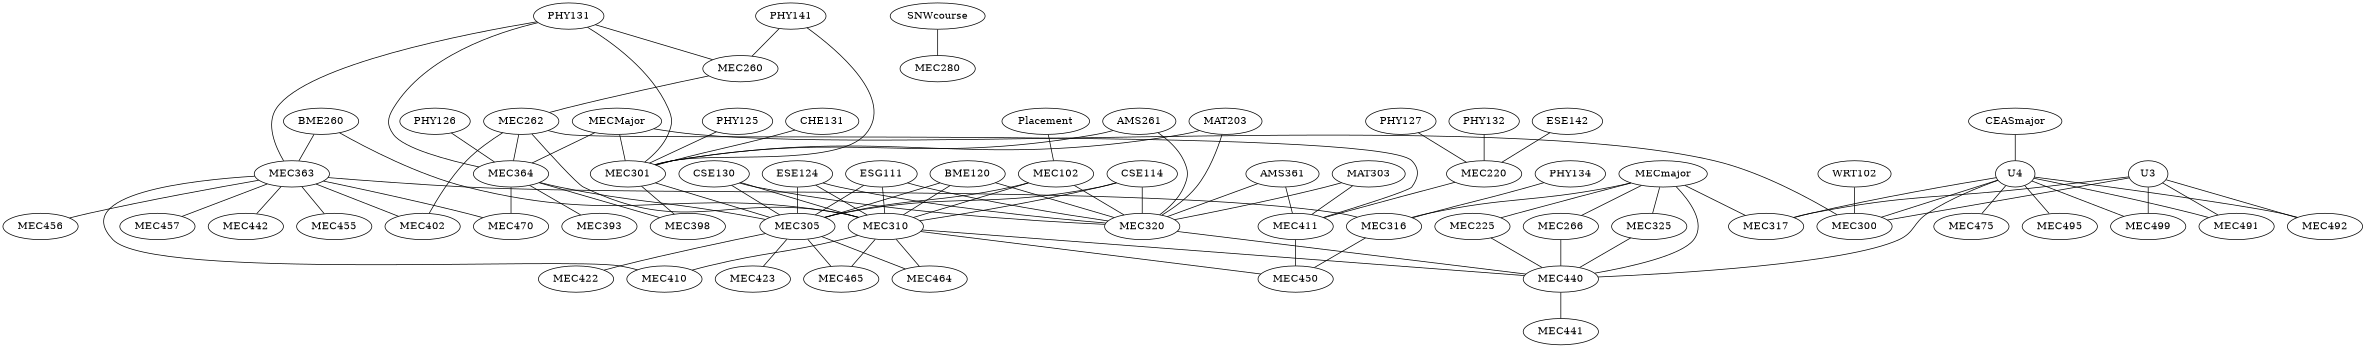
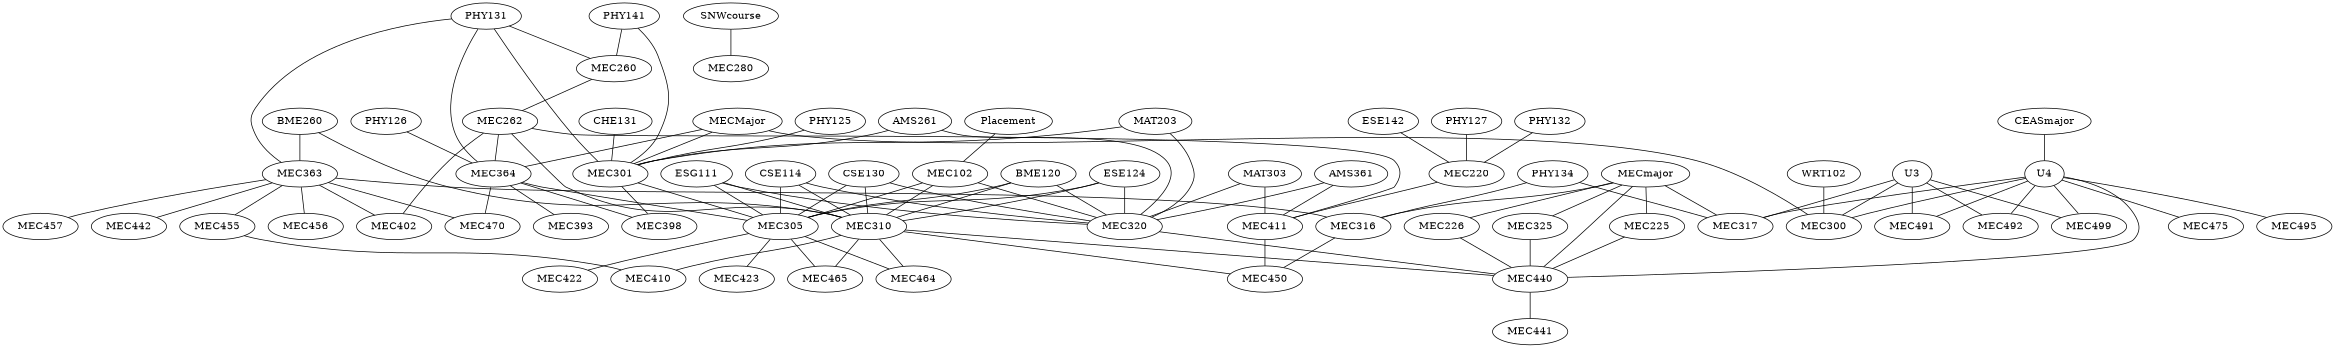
none -> (1640, 199)
(1561, 226) -> (1442, 226)
(281, 264) -> (433, 253)
